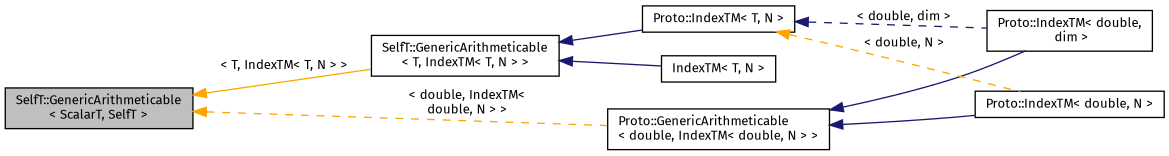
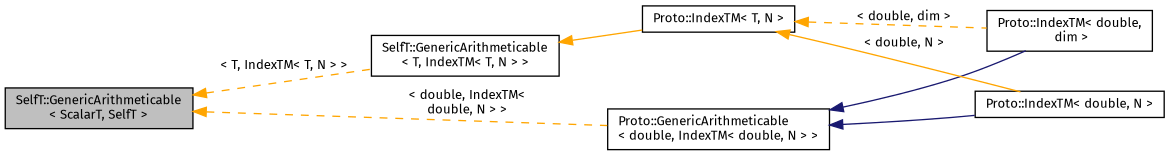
(897, 25) -> (897, 25)
(608, 35) -> (608, 35)
(905, 63) -> (905, 63)
(719, 69) -> none
(288, 81) -> (288, 81)
